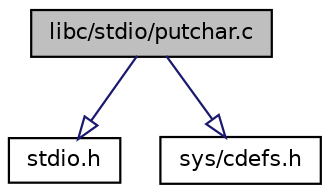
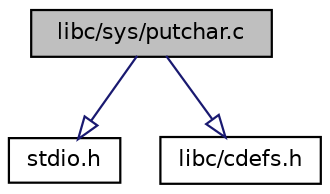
(151, 33) -> (151, 33)
(241, 160) -> (241, 160)
